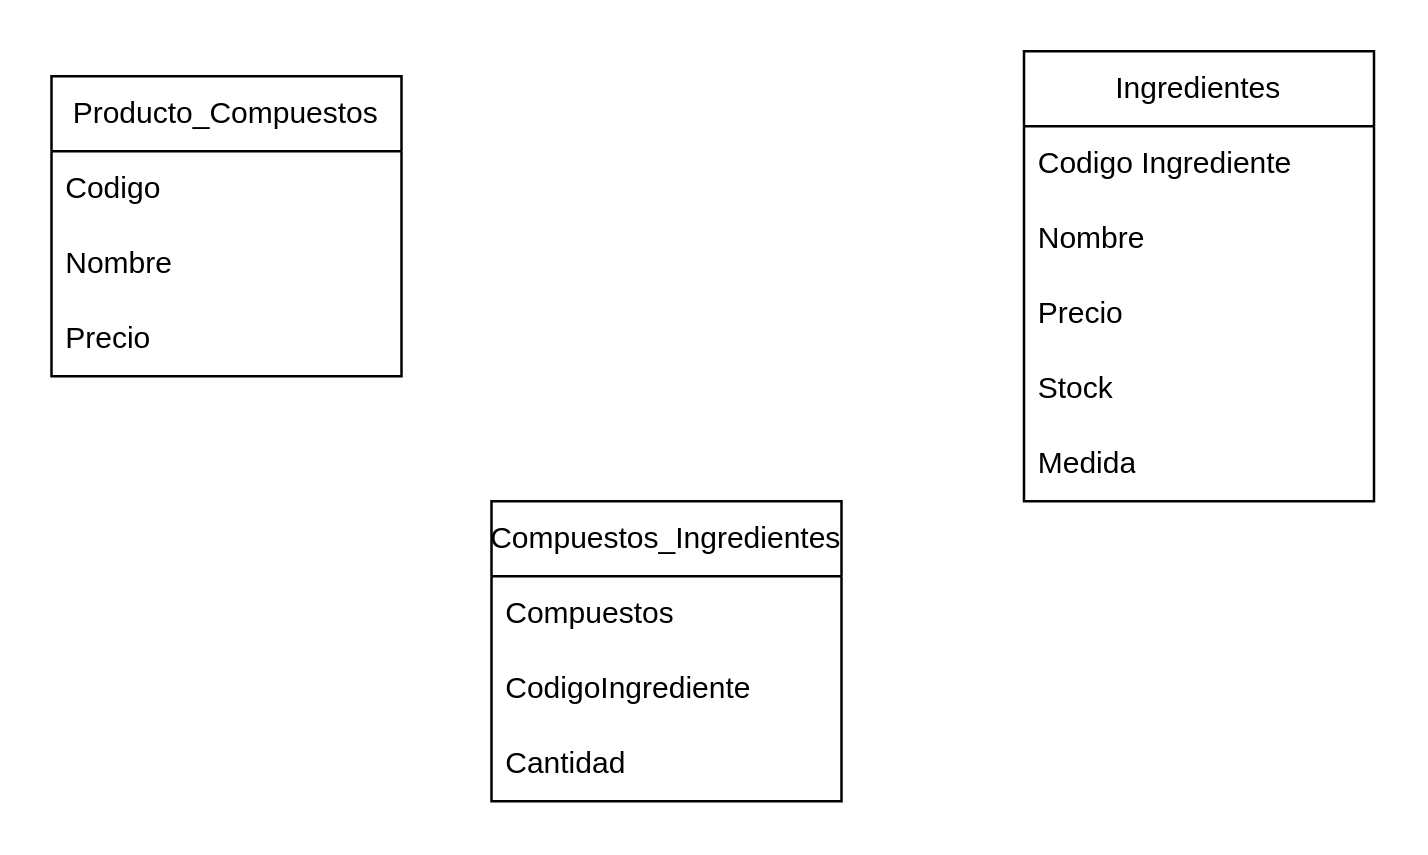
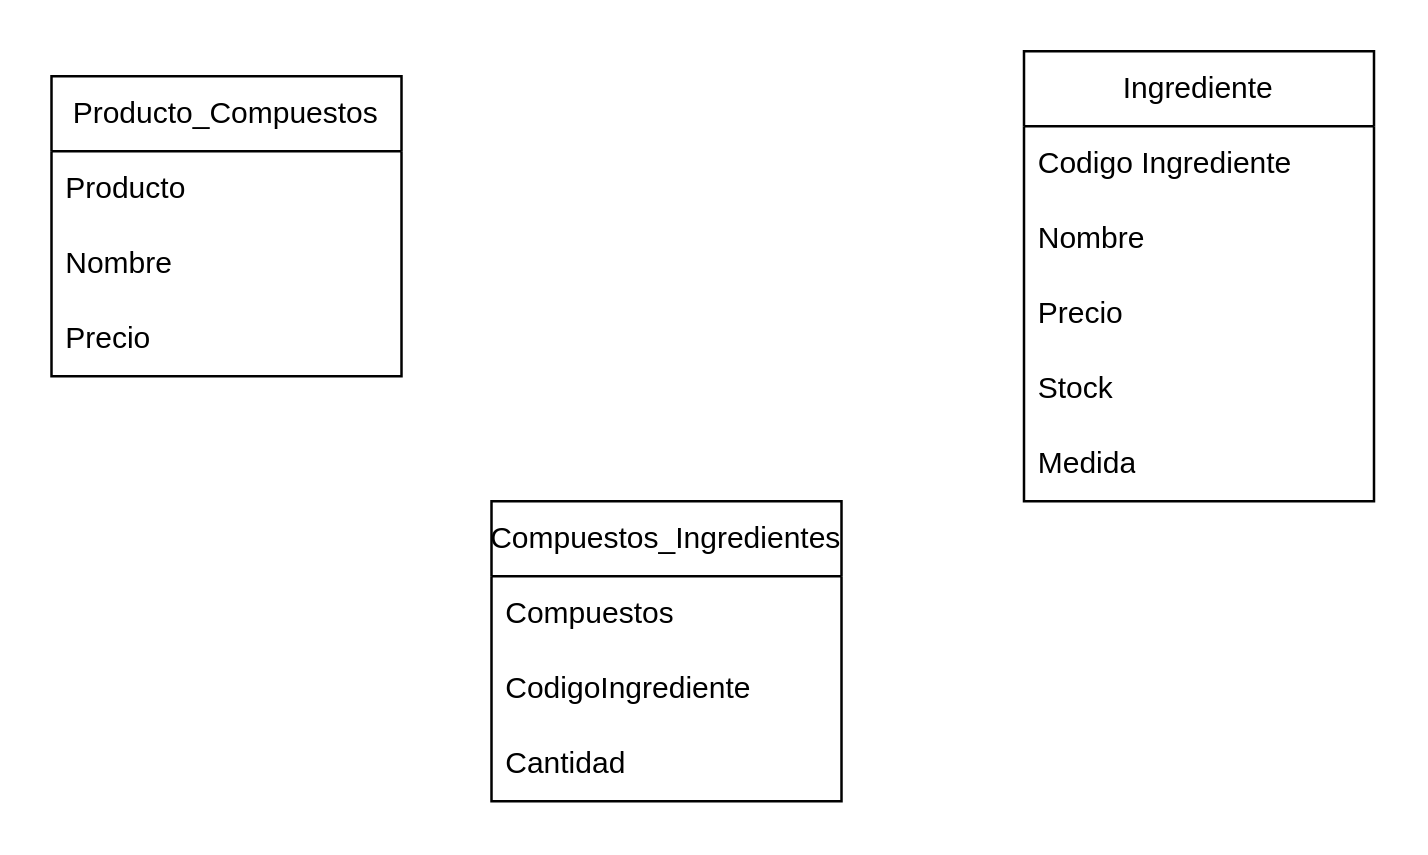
(1199, 89) -> (1199, 89)
(113, 189) -> (133, 189)
